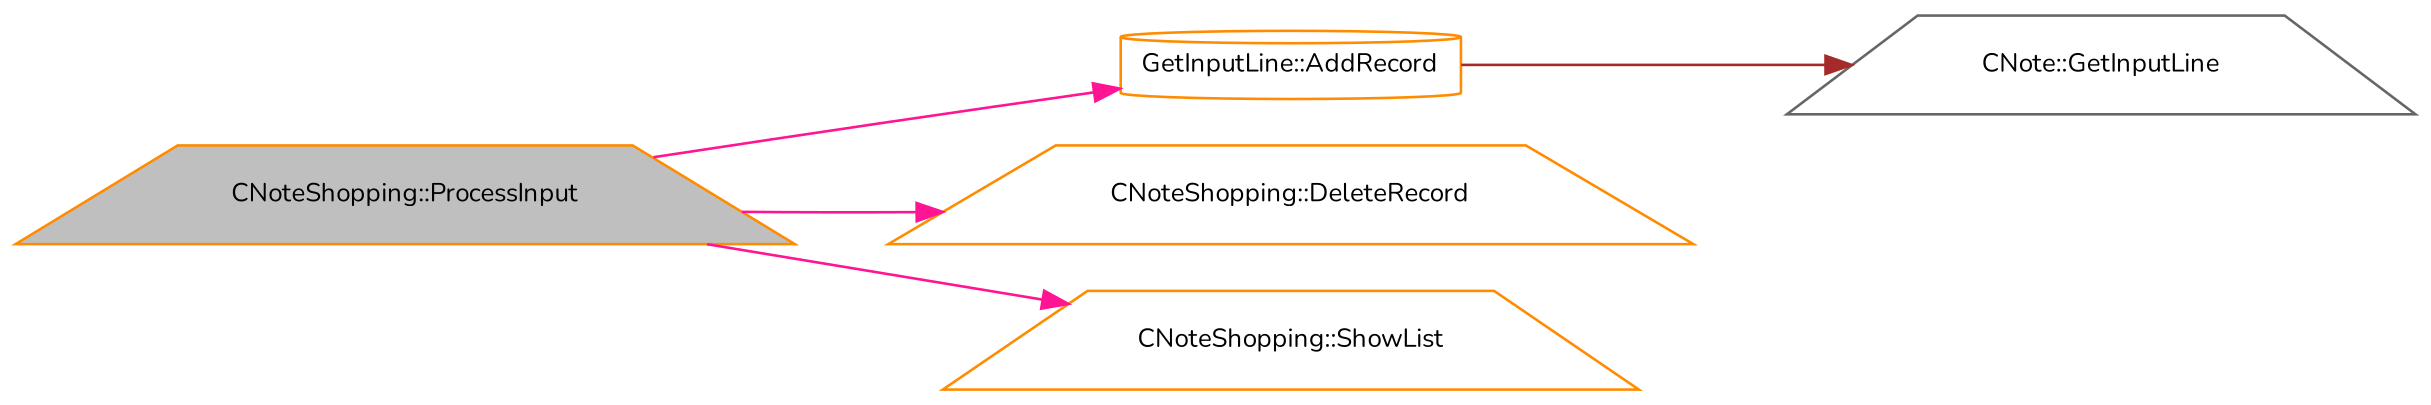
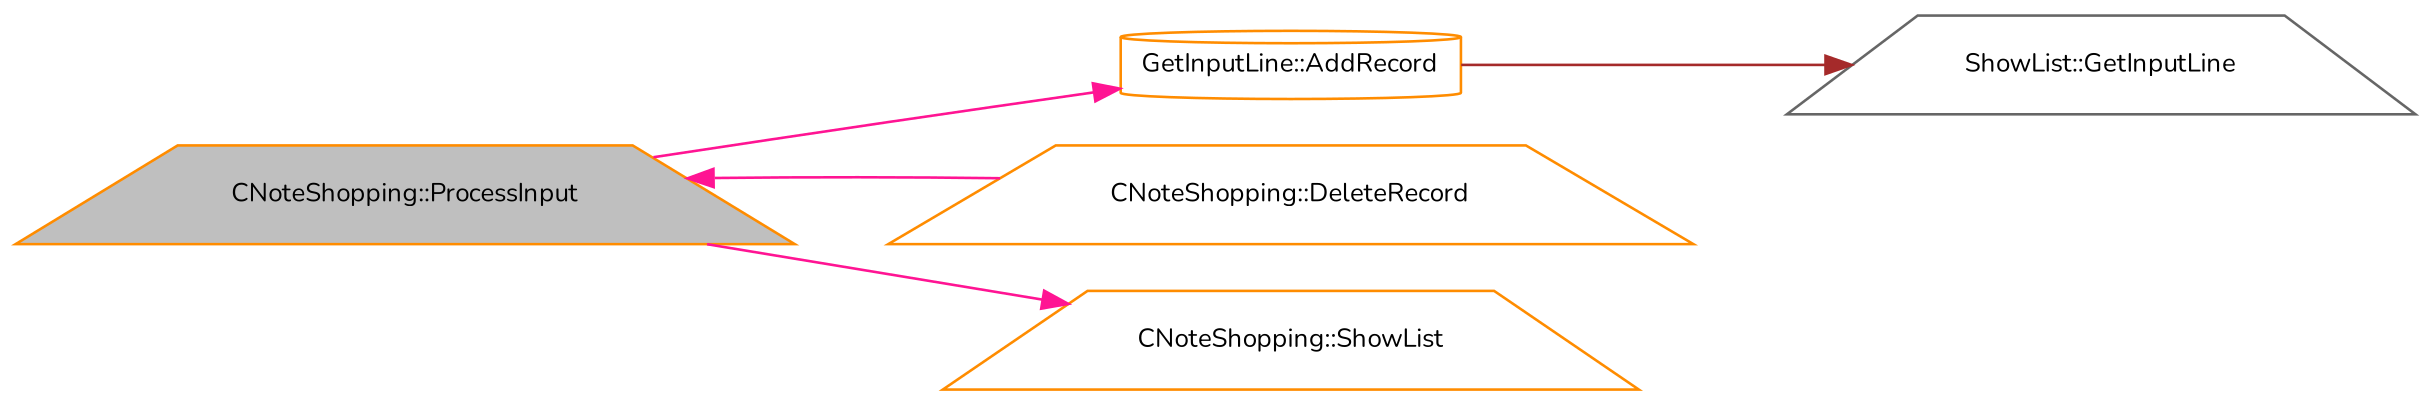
(2101, 65) -> (2101, 65)
(829, 212) -> (857, 177)
